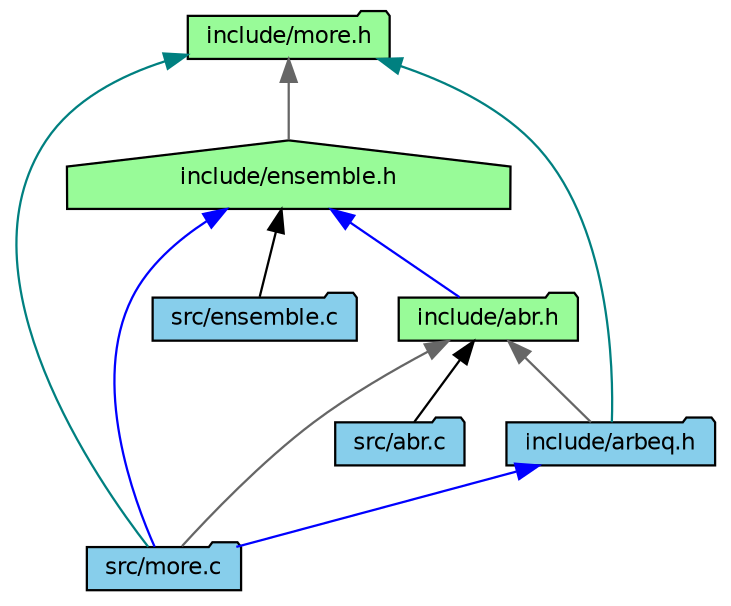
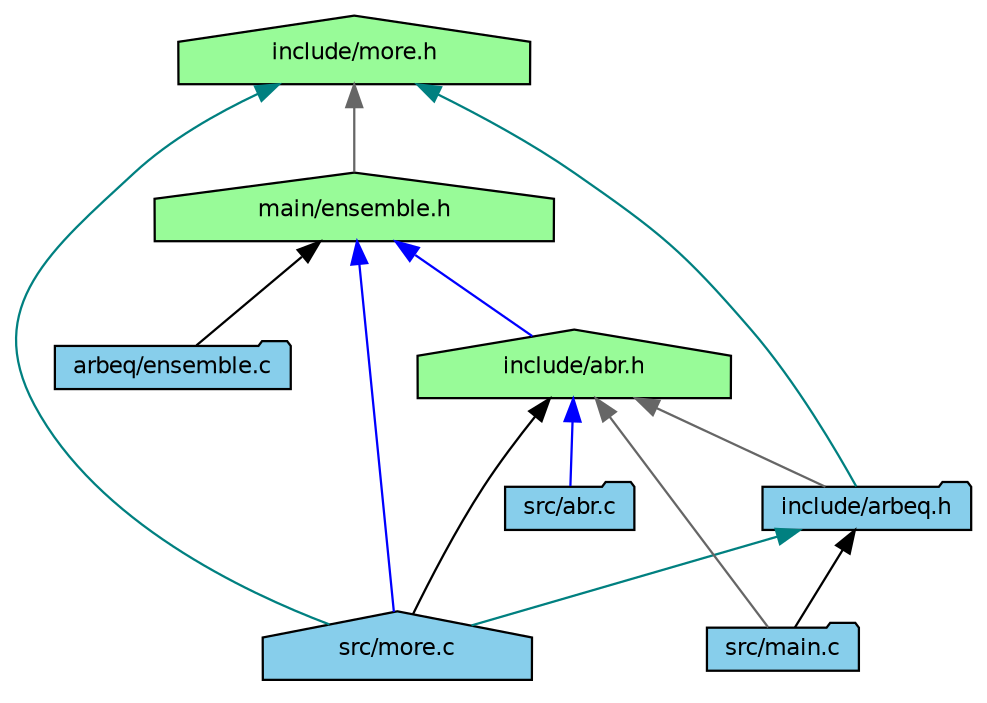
(289, 37) -> (354, 54)
(289, 178) -> (354, 211)
(255, 319) -> (173, 367)
(488, 319) -> (574, 367)
(437, 391) -> (571, 454)
(296, 437) -> (468, 512)
(376, 509) -> (624, 581)
(164, 569) -> (397, 649)
none -> (783, 649)
